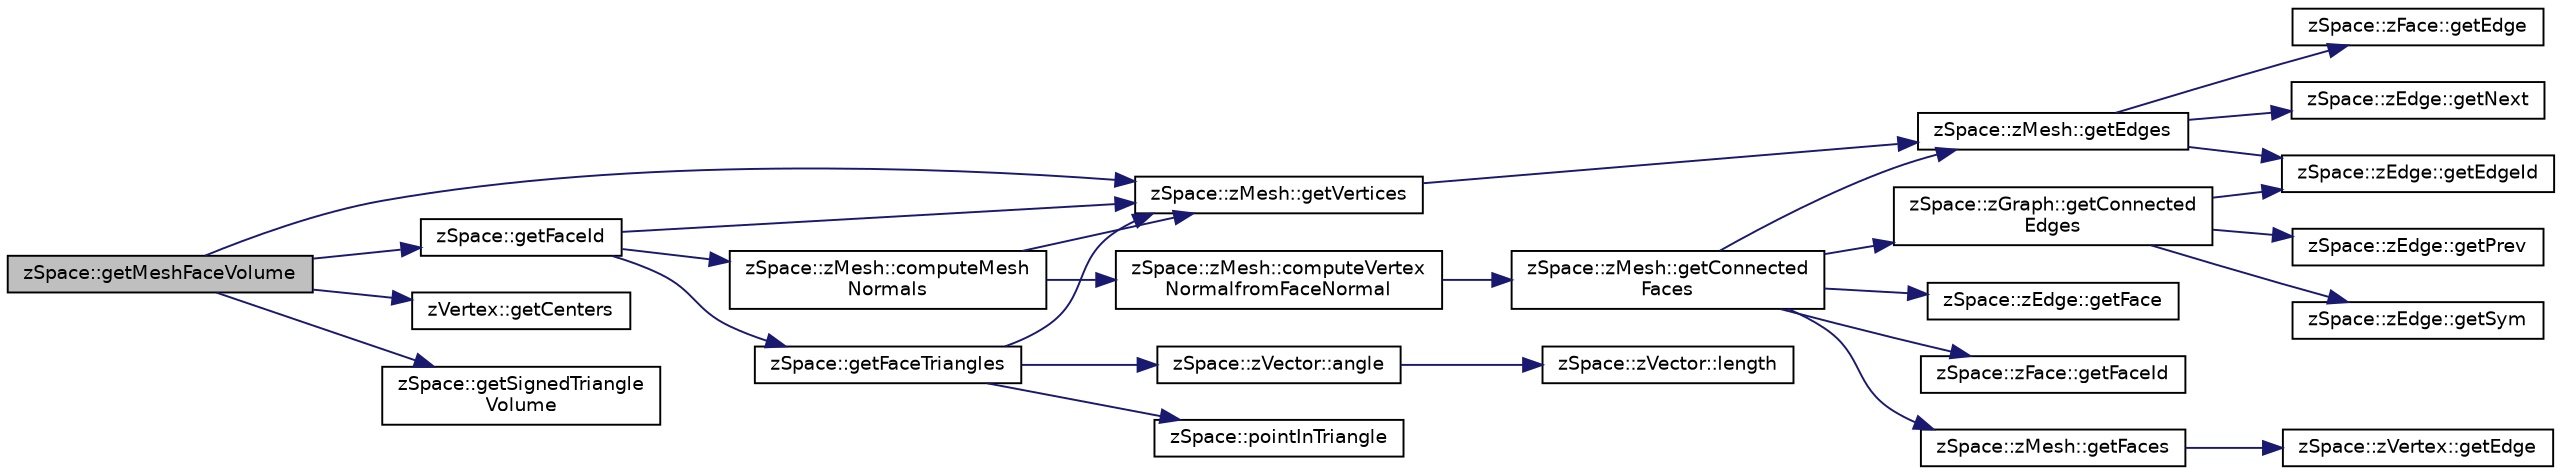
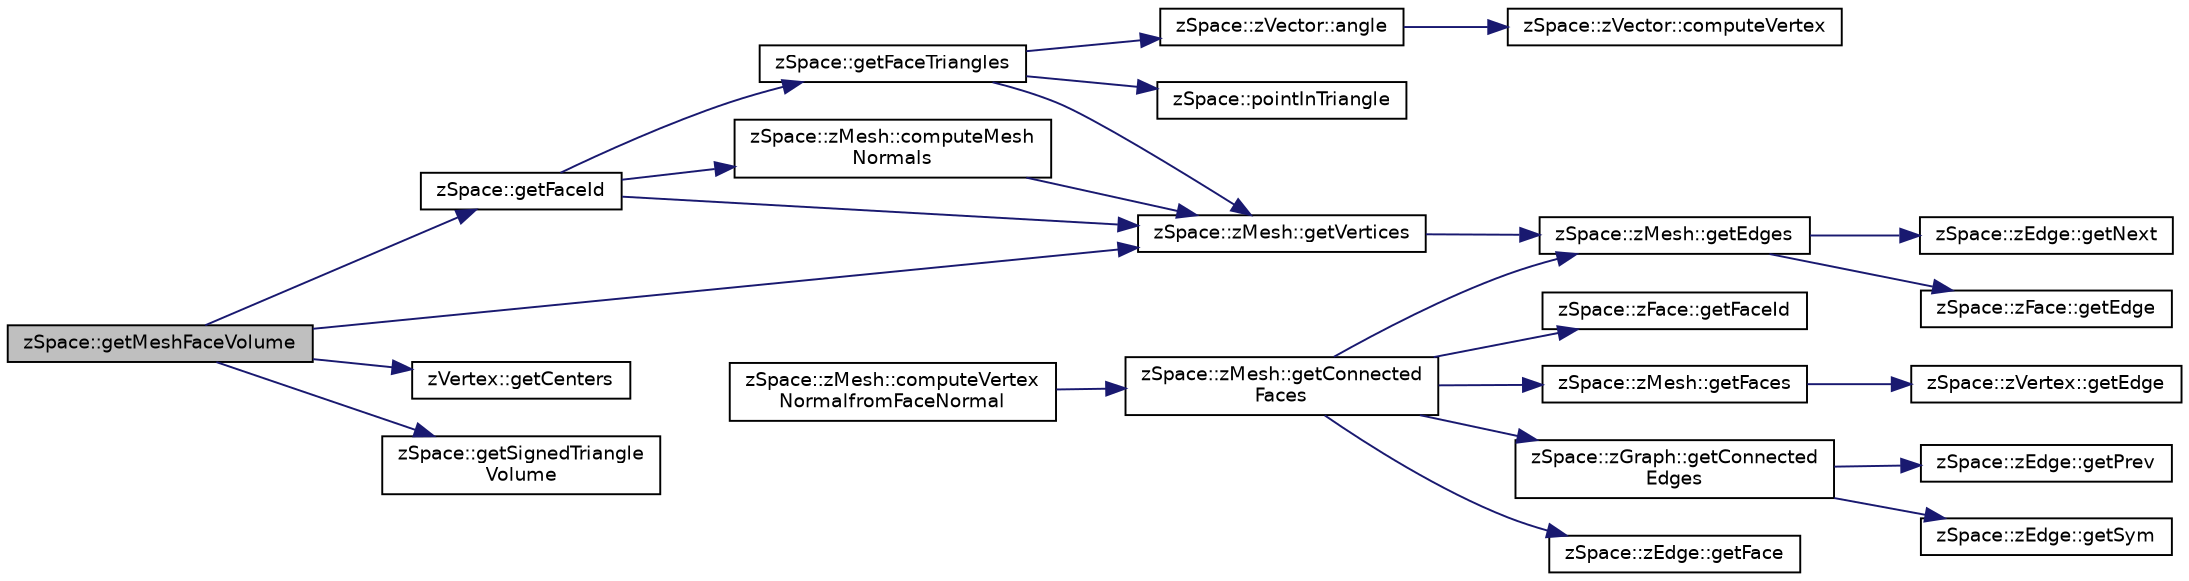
(2418, 174) -> none
(1068, 280) -> none
(1668, 365) -> (1675, 27)
